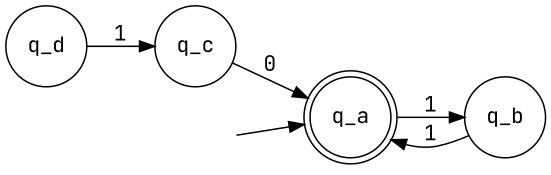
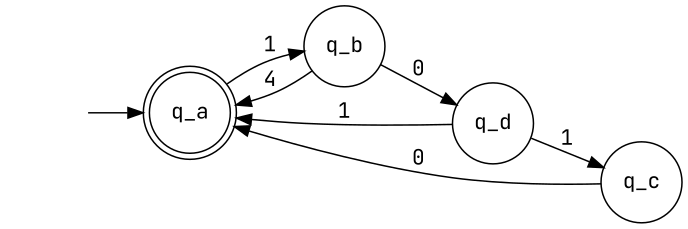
none -> (412, 81)
none -> (352, 125)
(431, 135) -> (270, 80)
